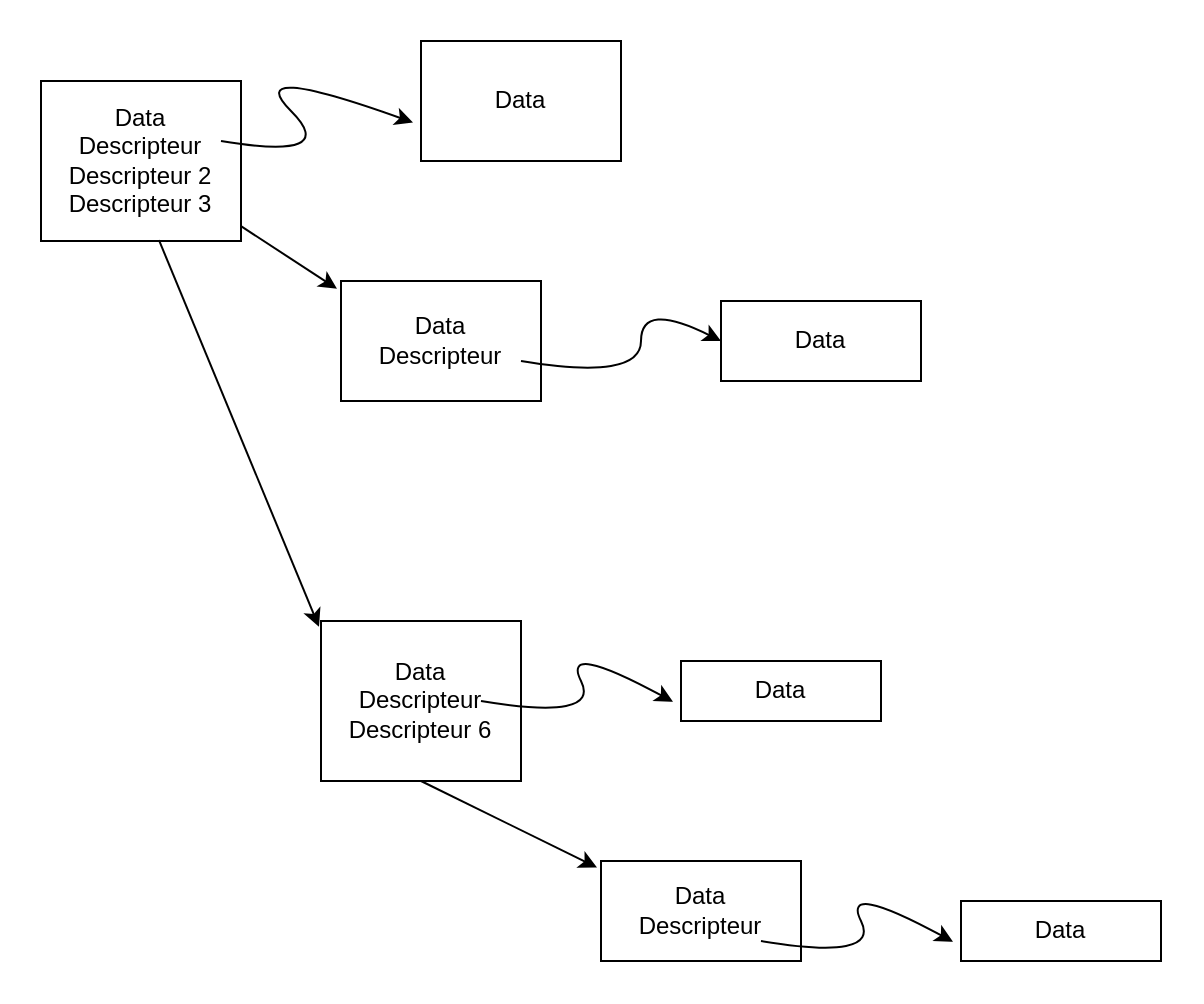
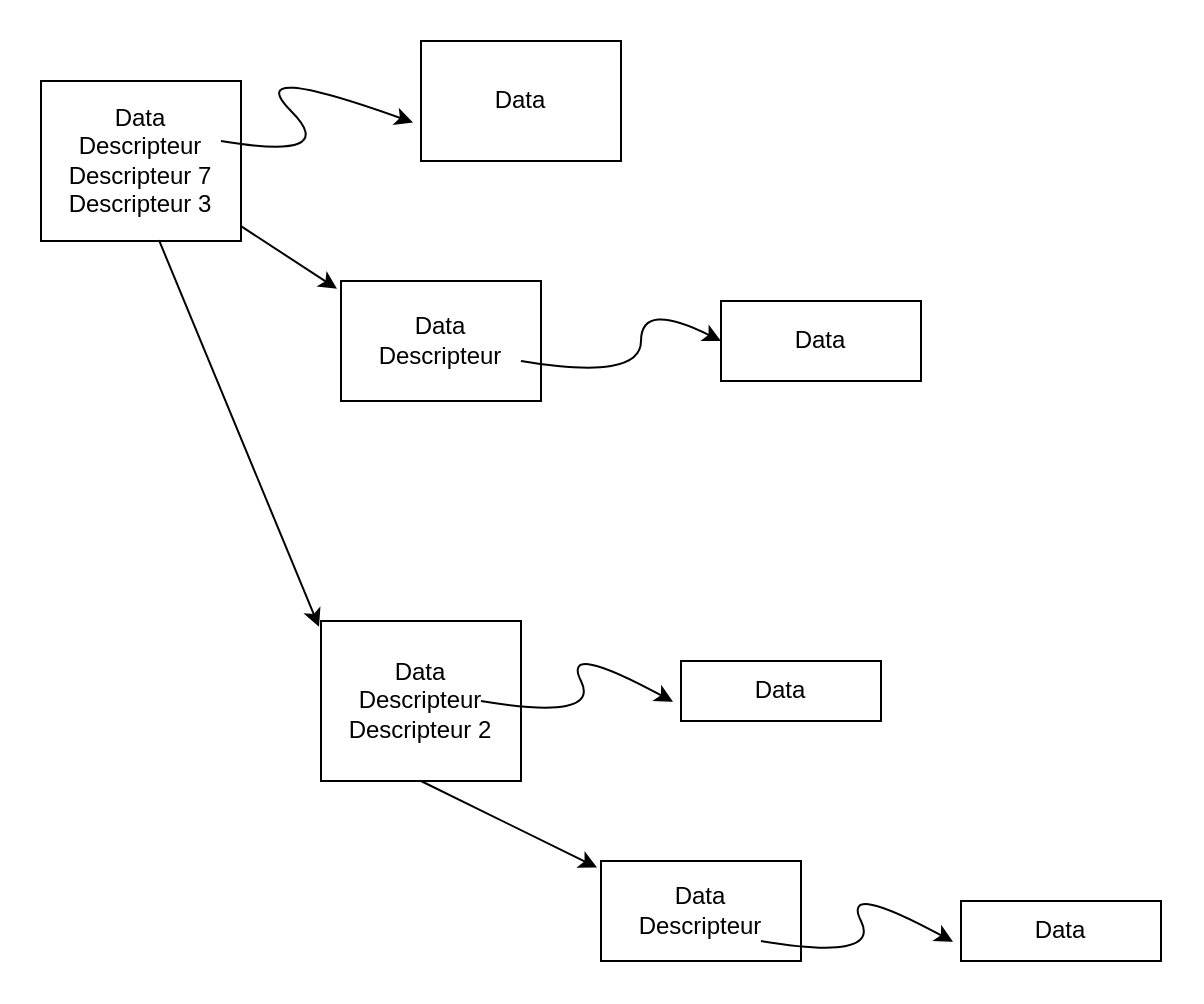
(141, 161) -> (141, 161)
(421, 701) -> (421, 701)
